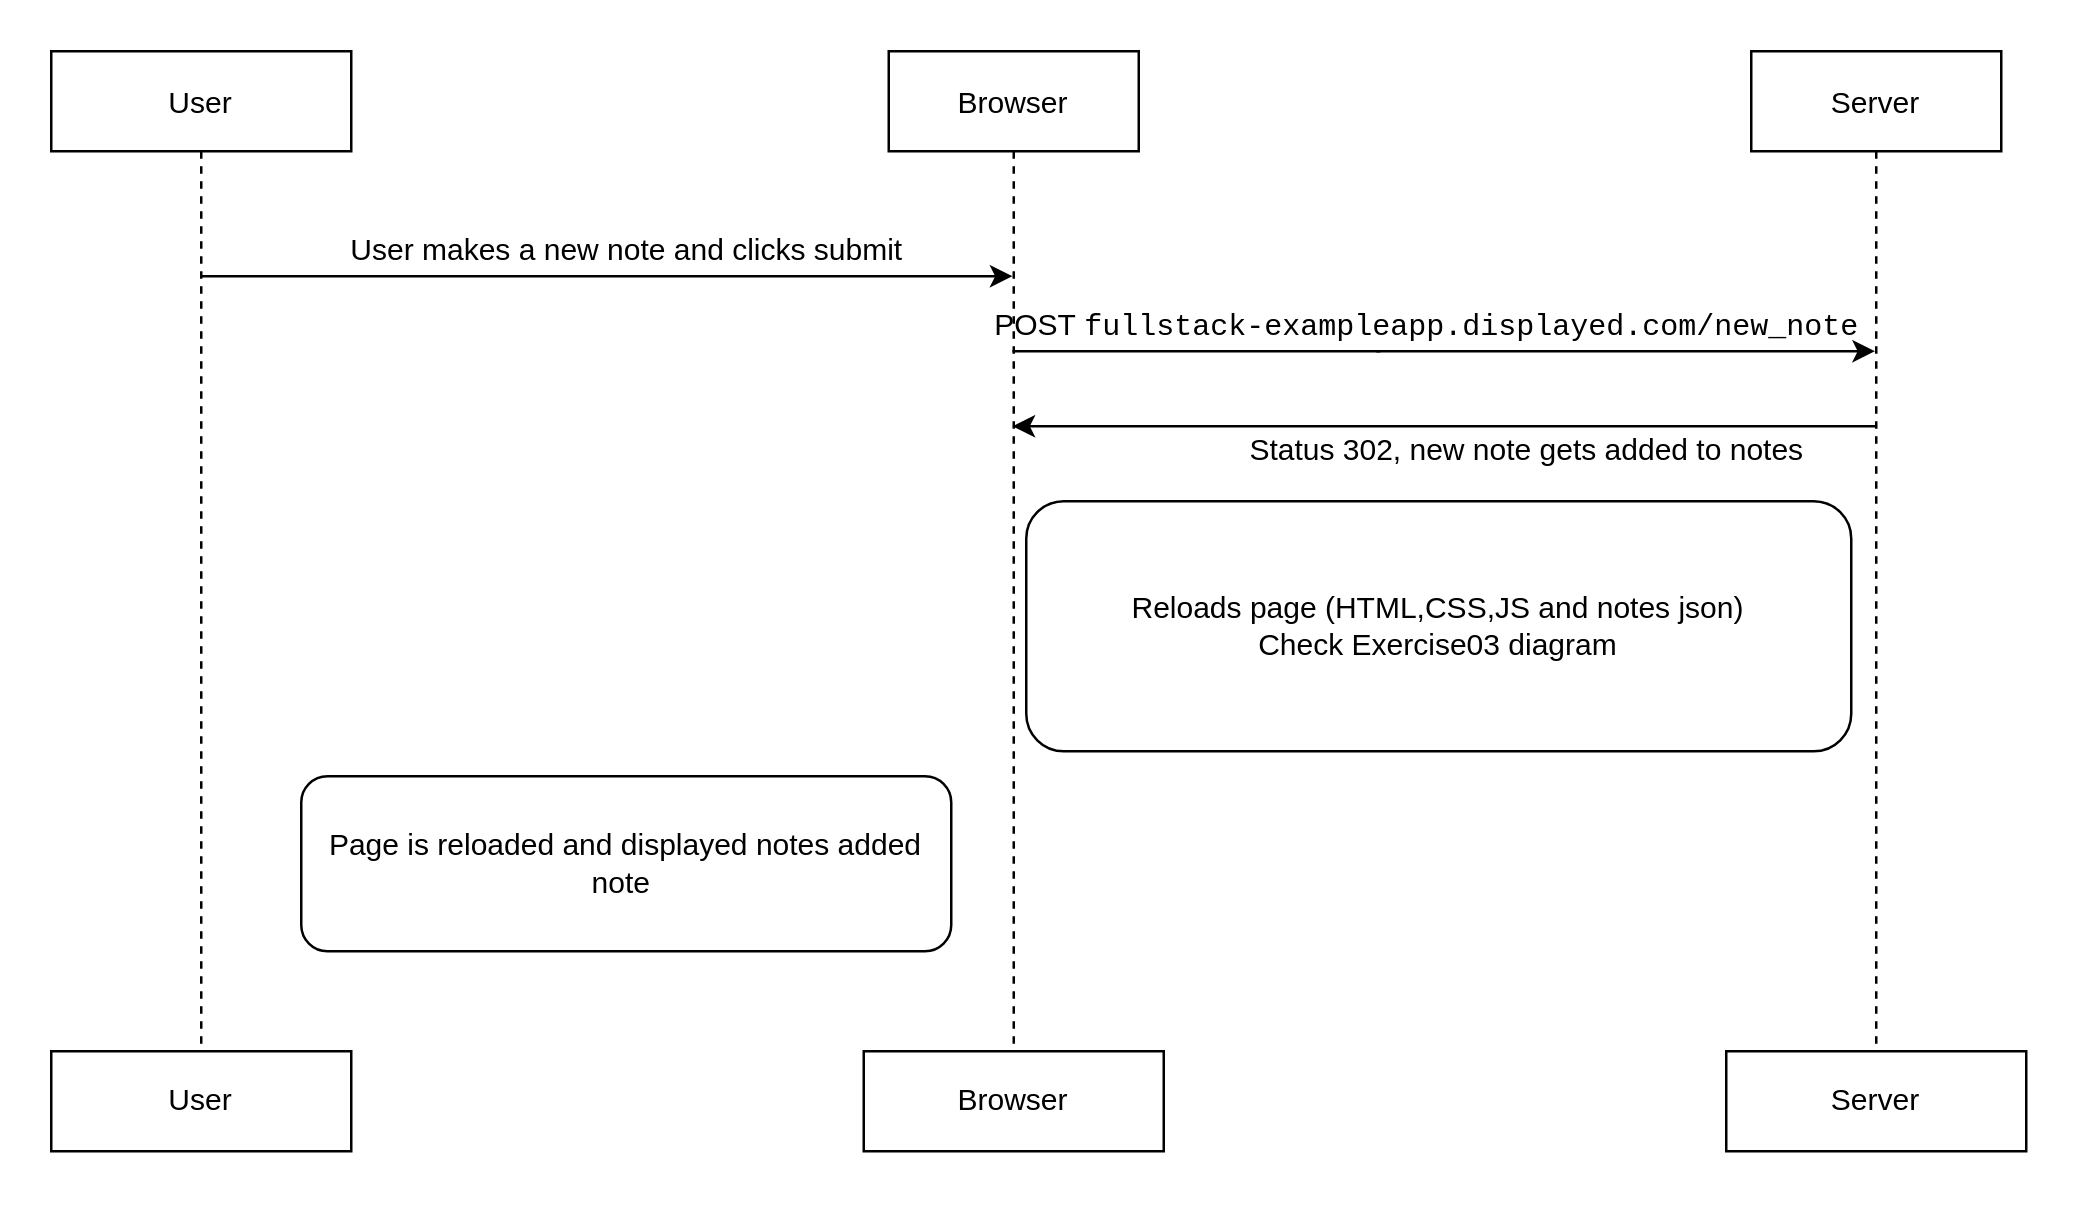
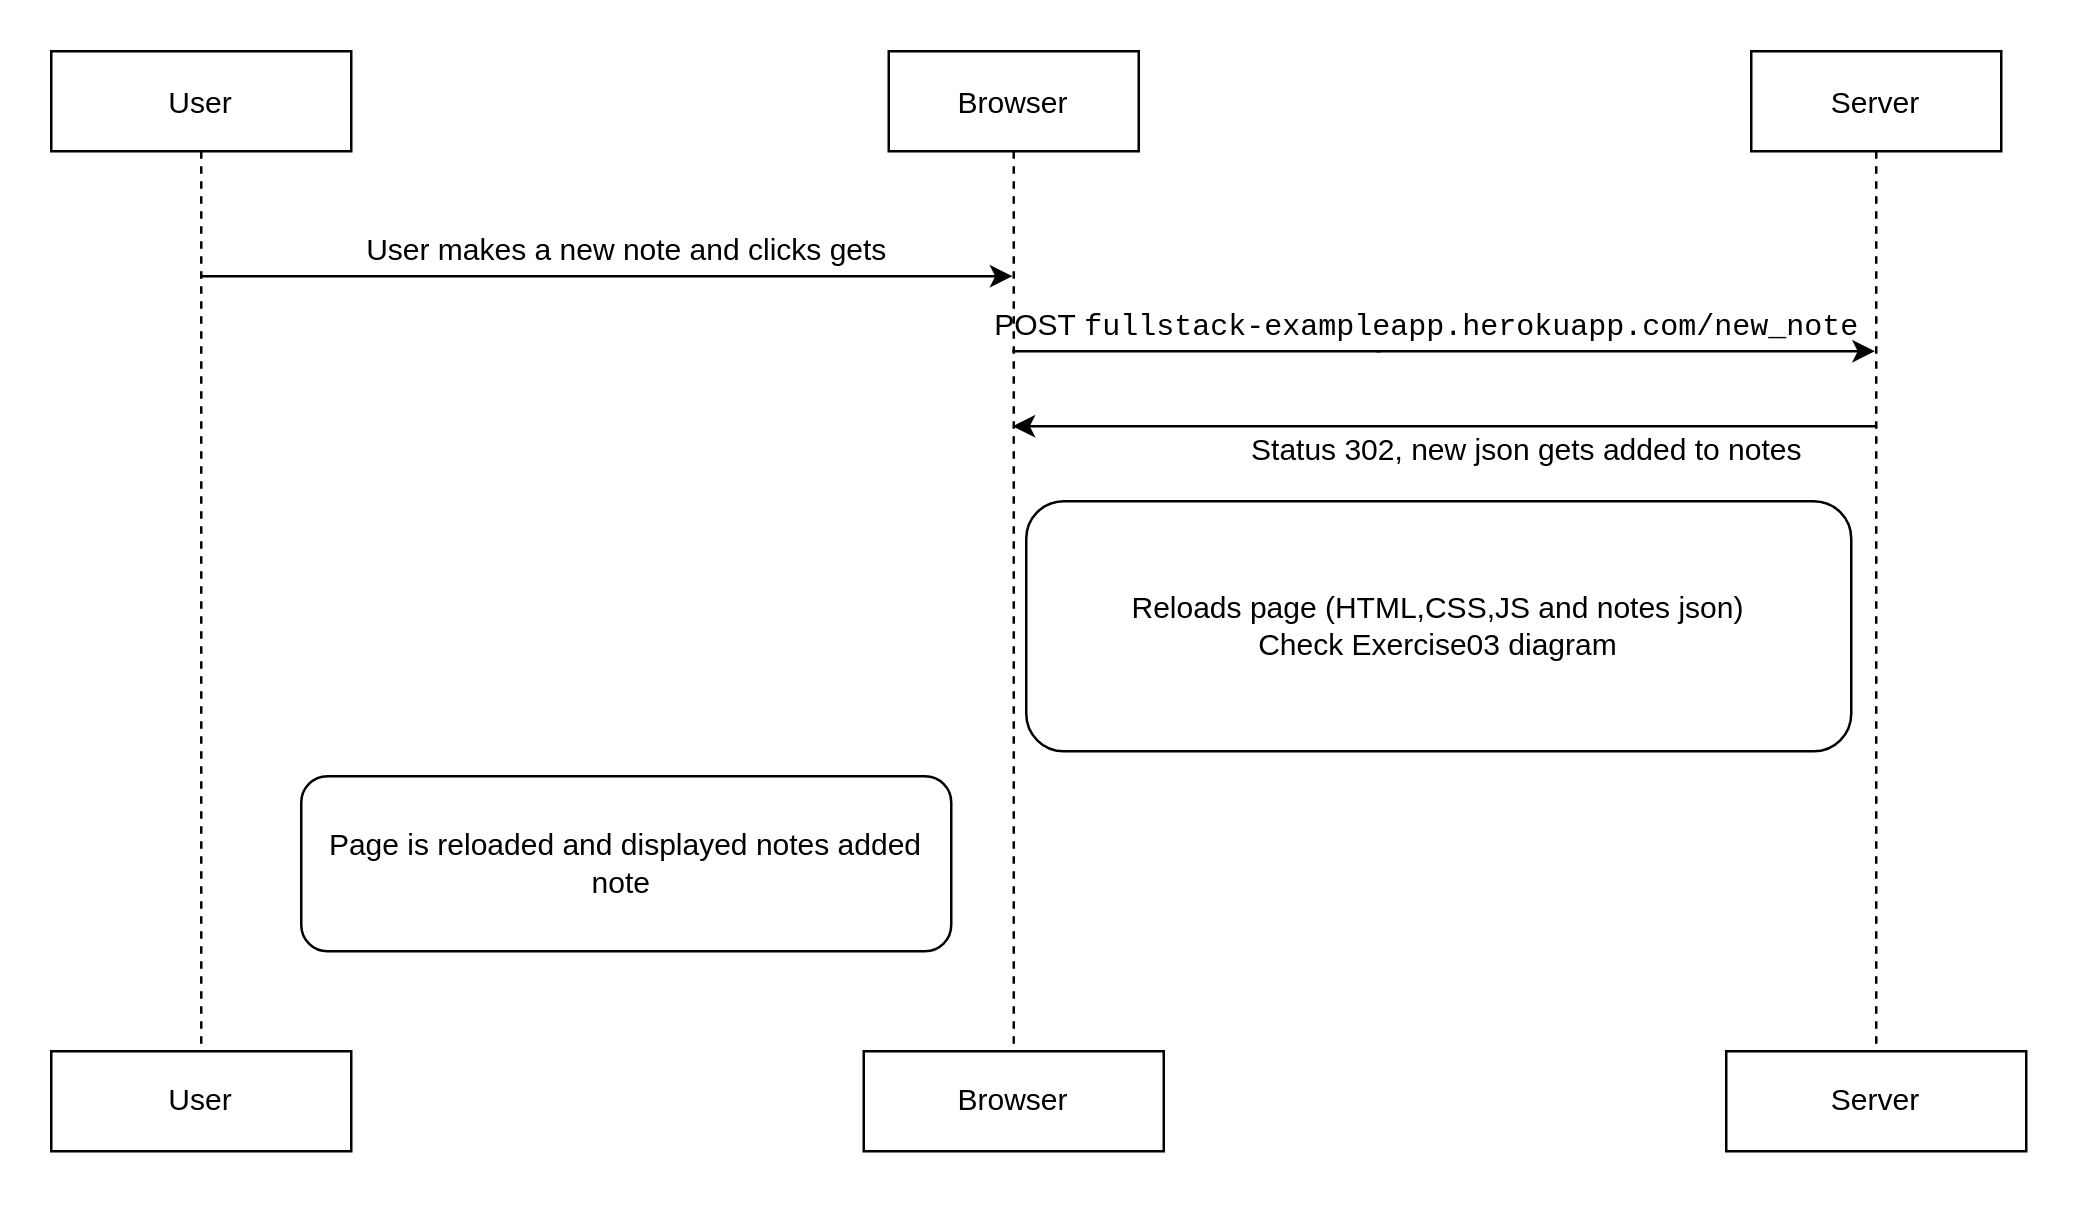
(628, 251) -> (628, 251)
(1428, 326) -> (1428, 326)
(1528, 451) -> (1528, 451)
